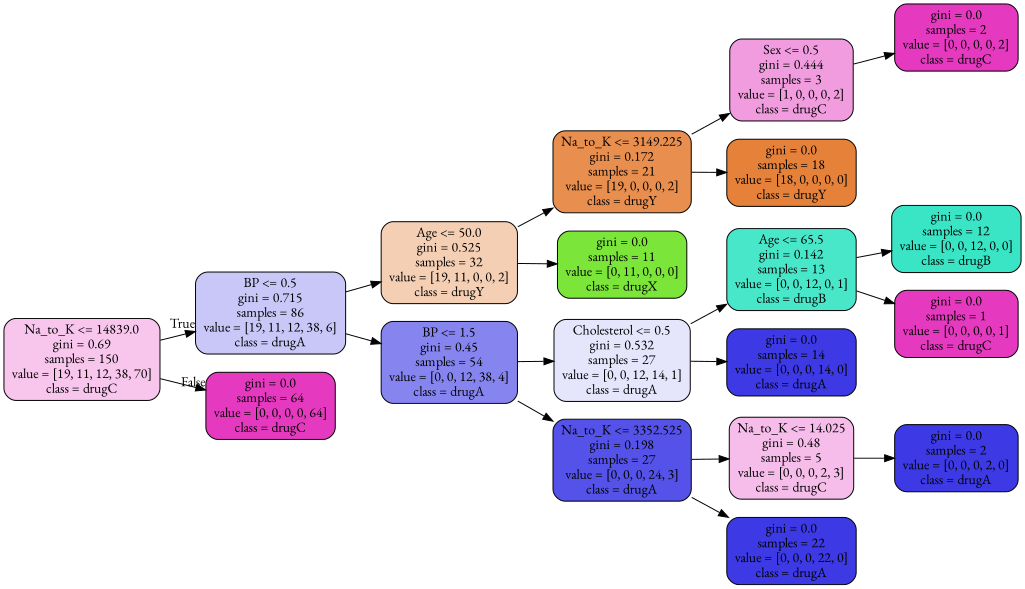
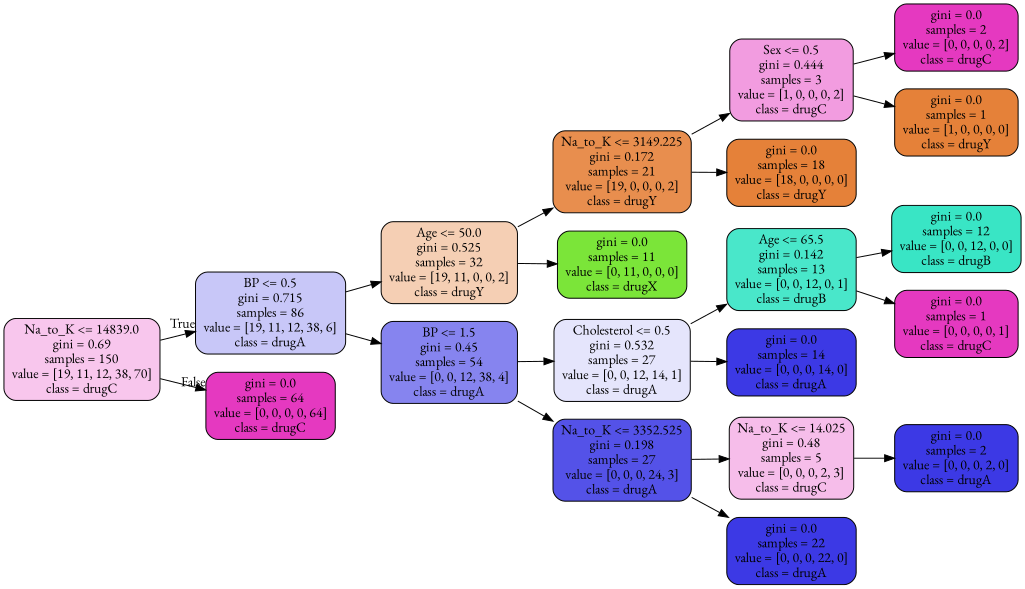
none -> (956, 122)
